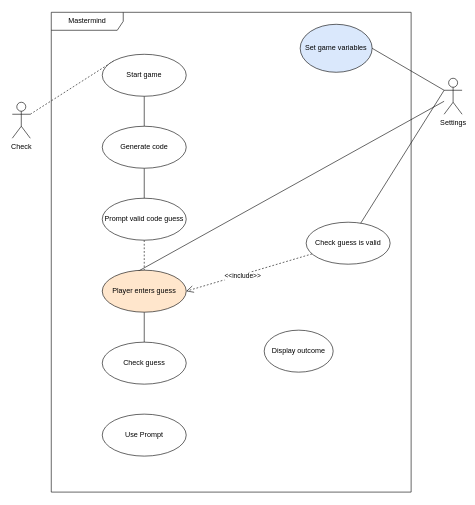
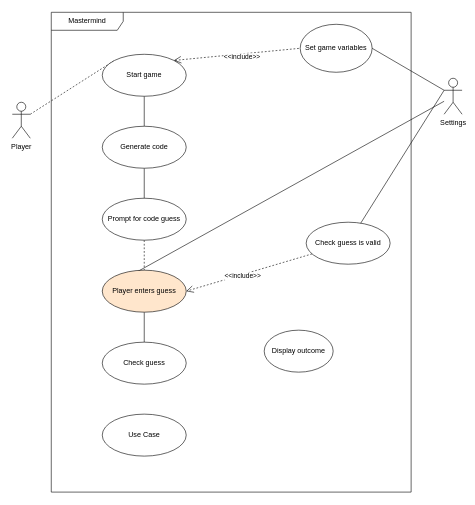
(336, 48) -> (336, 48)
none -> (237, 54)
(22, 147) -> (22, 147)
(144, 219) -> (144, 219)
(144, 435) -> (144, 435)
